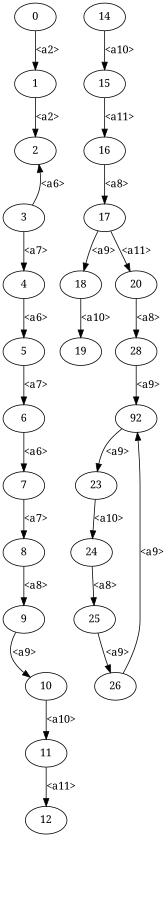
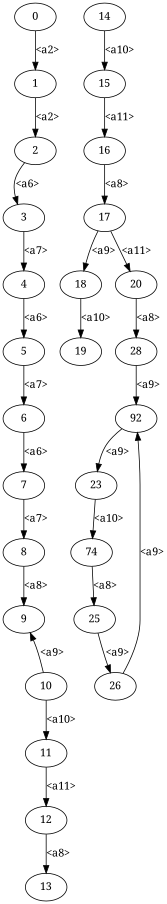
(39, 189) -> (15, 179)
(92, 552) -> (92, 552)
(11, 654) -> (39, 656)
none -> (46, 887)
